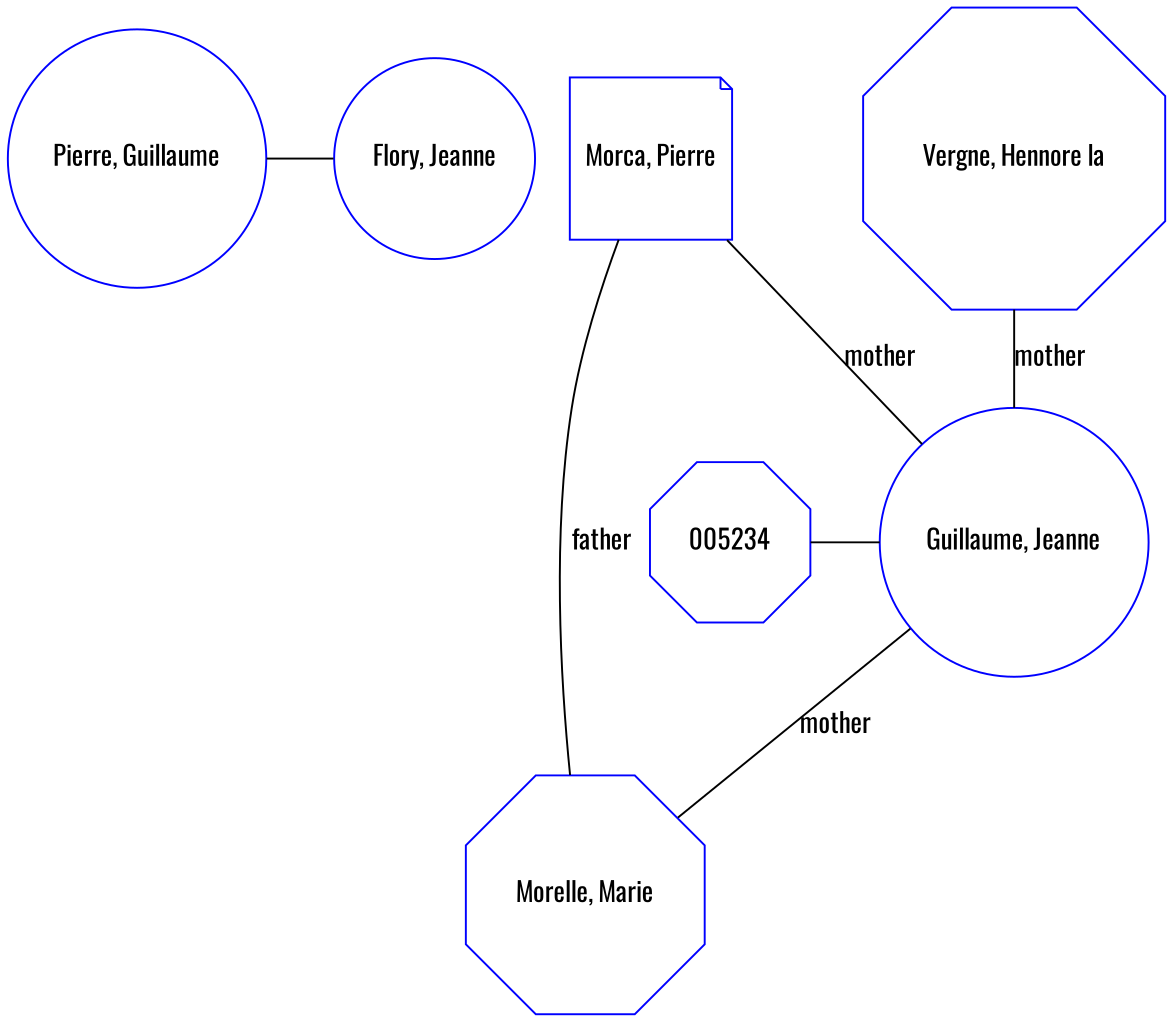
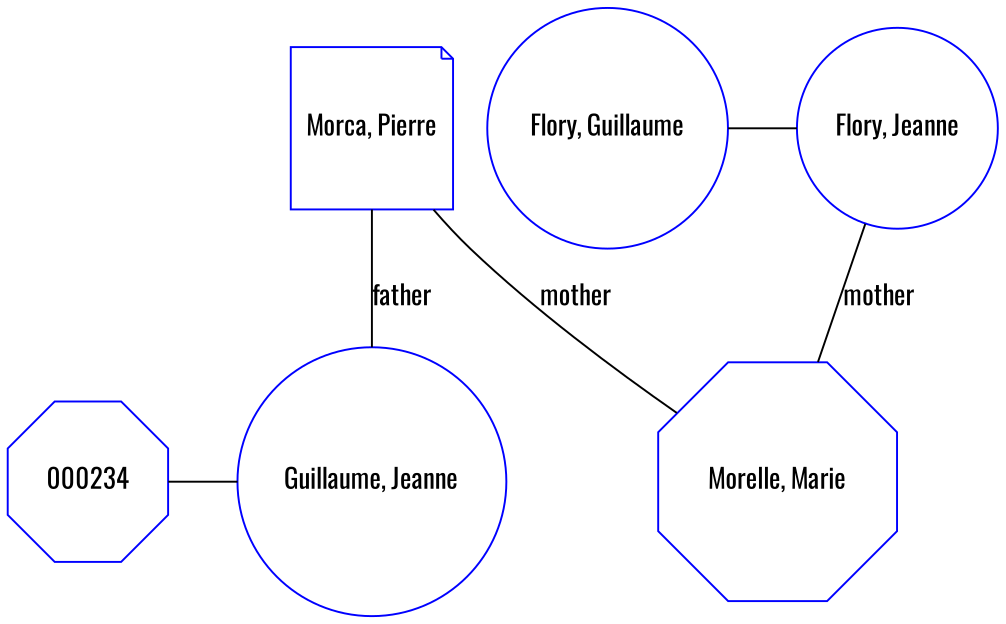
(137, 159) -> (608, 128)
(1014, 159) -> none
(880, 359) -> (402, 298)
(602, 542) -> (576, 298)
(730, 542) -> (88, 482)
(794, 723) -> (842, 293)
